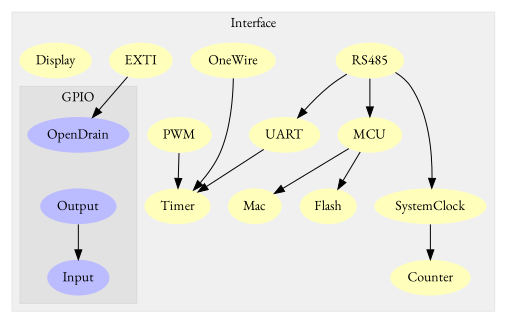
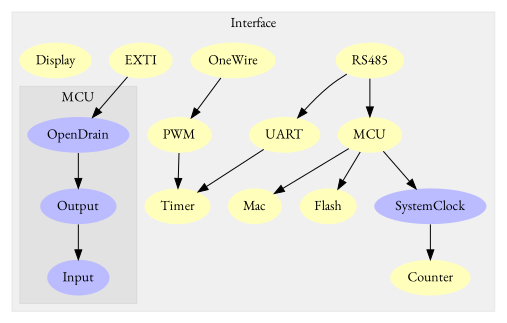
(78, 98) -> (78, 98)
(426, 121) -> (396, 166)
(227, 134) -> (209, 94)
none -> (78, 166)
(430, 206) -> (430, 206)
